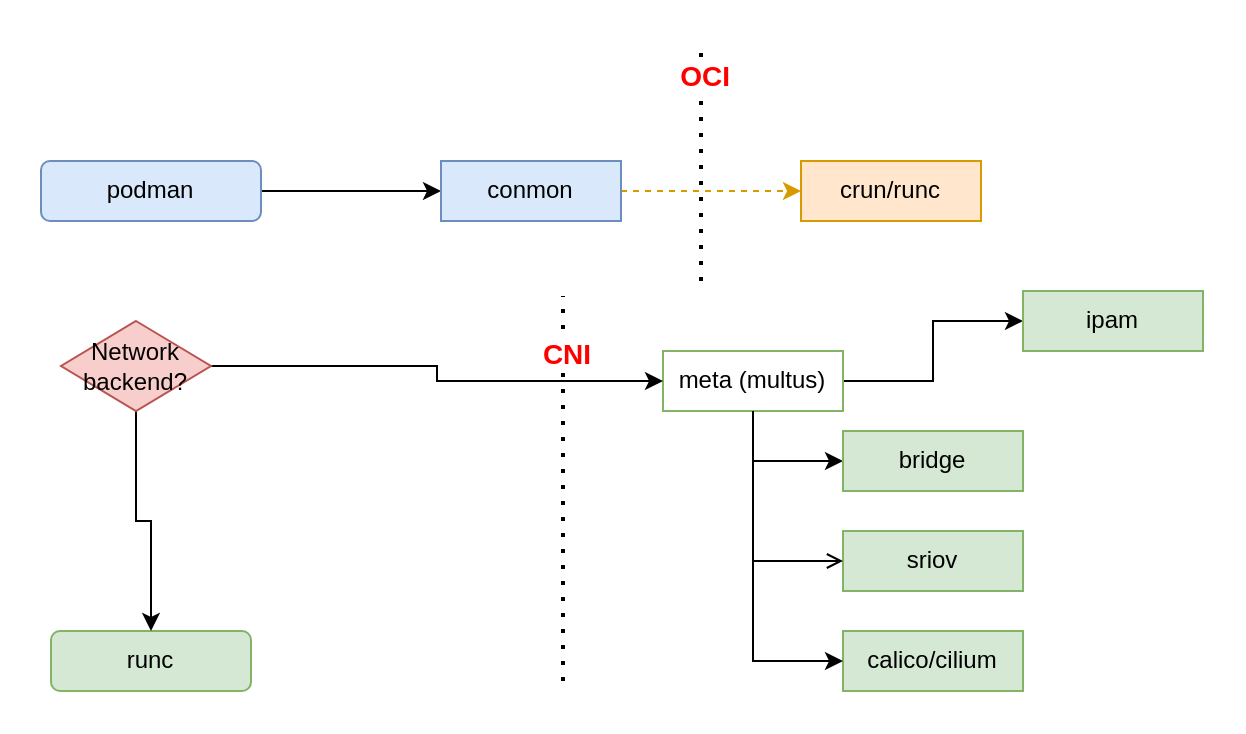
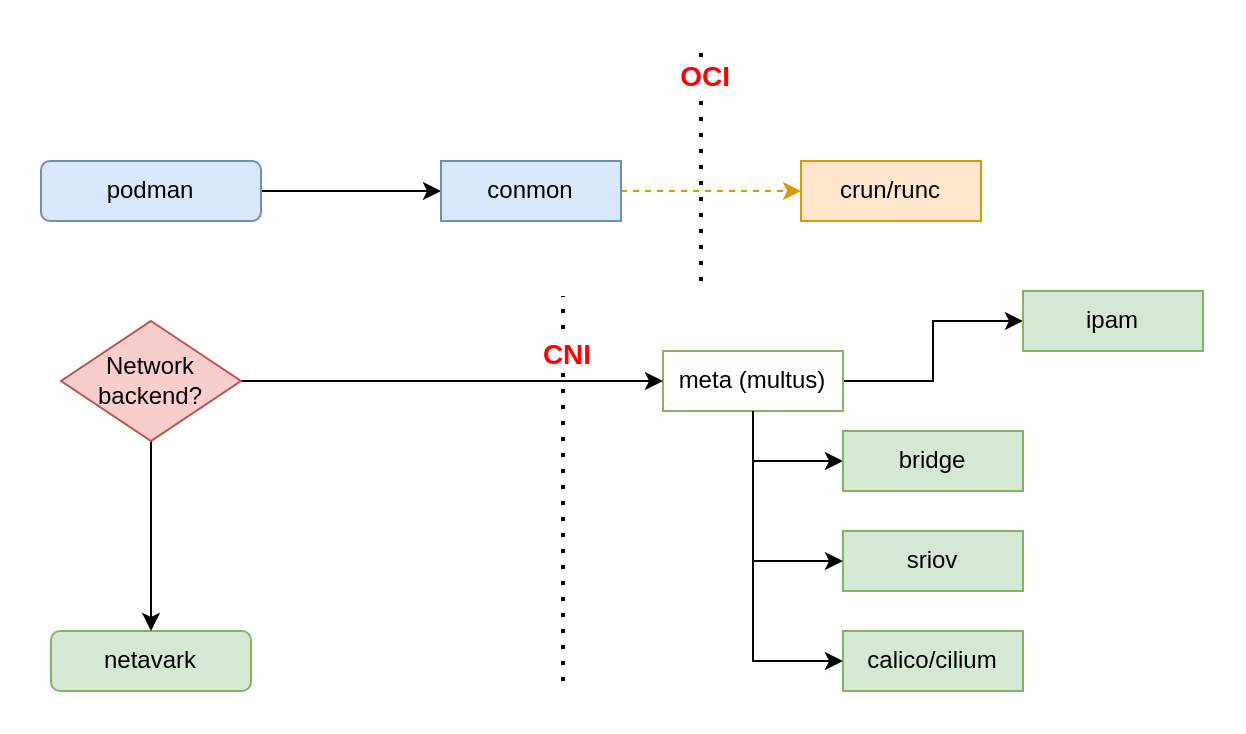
(136, 366) -> (151, 381)
(830, 561) -> (828, 561)
(151, 661) -> (151, 661)
